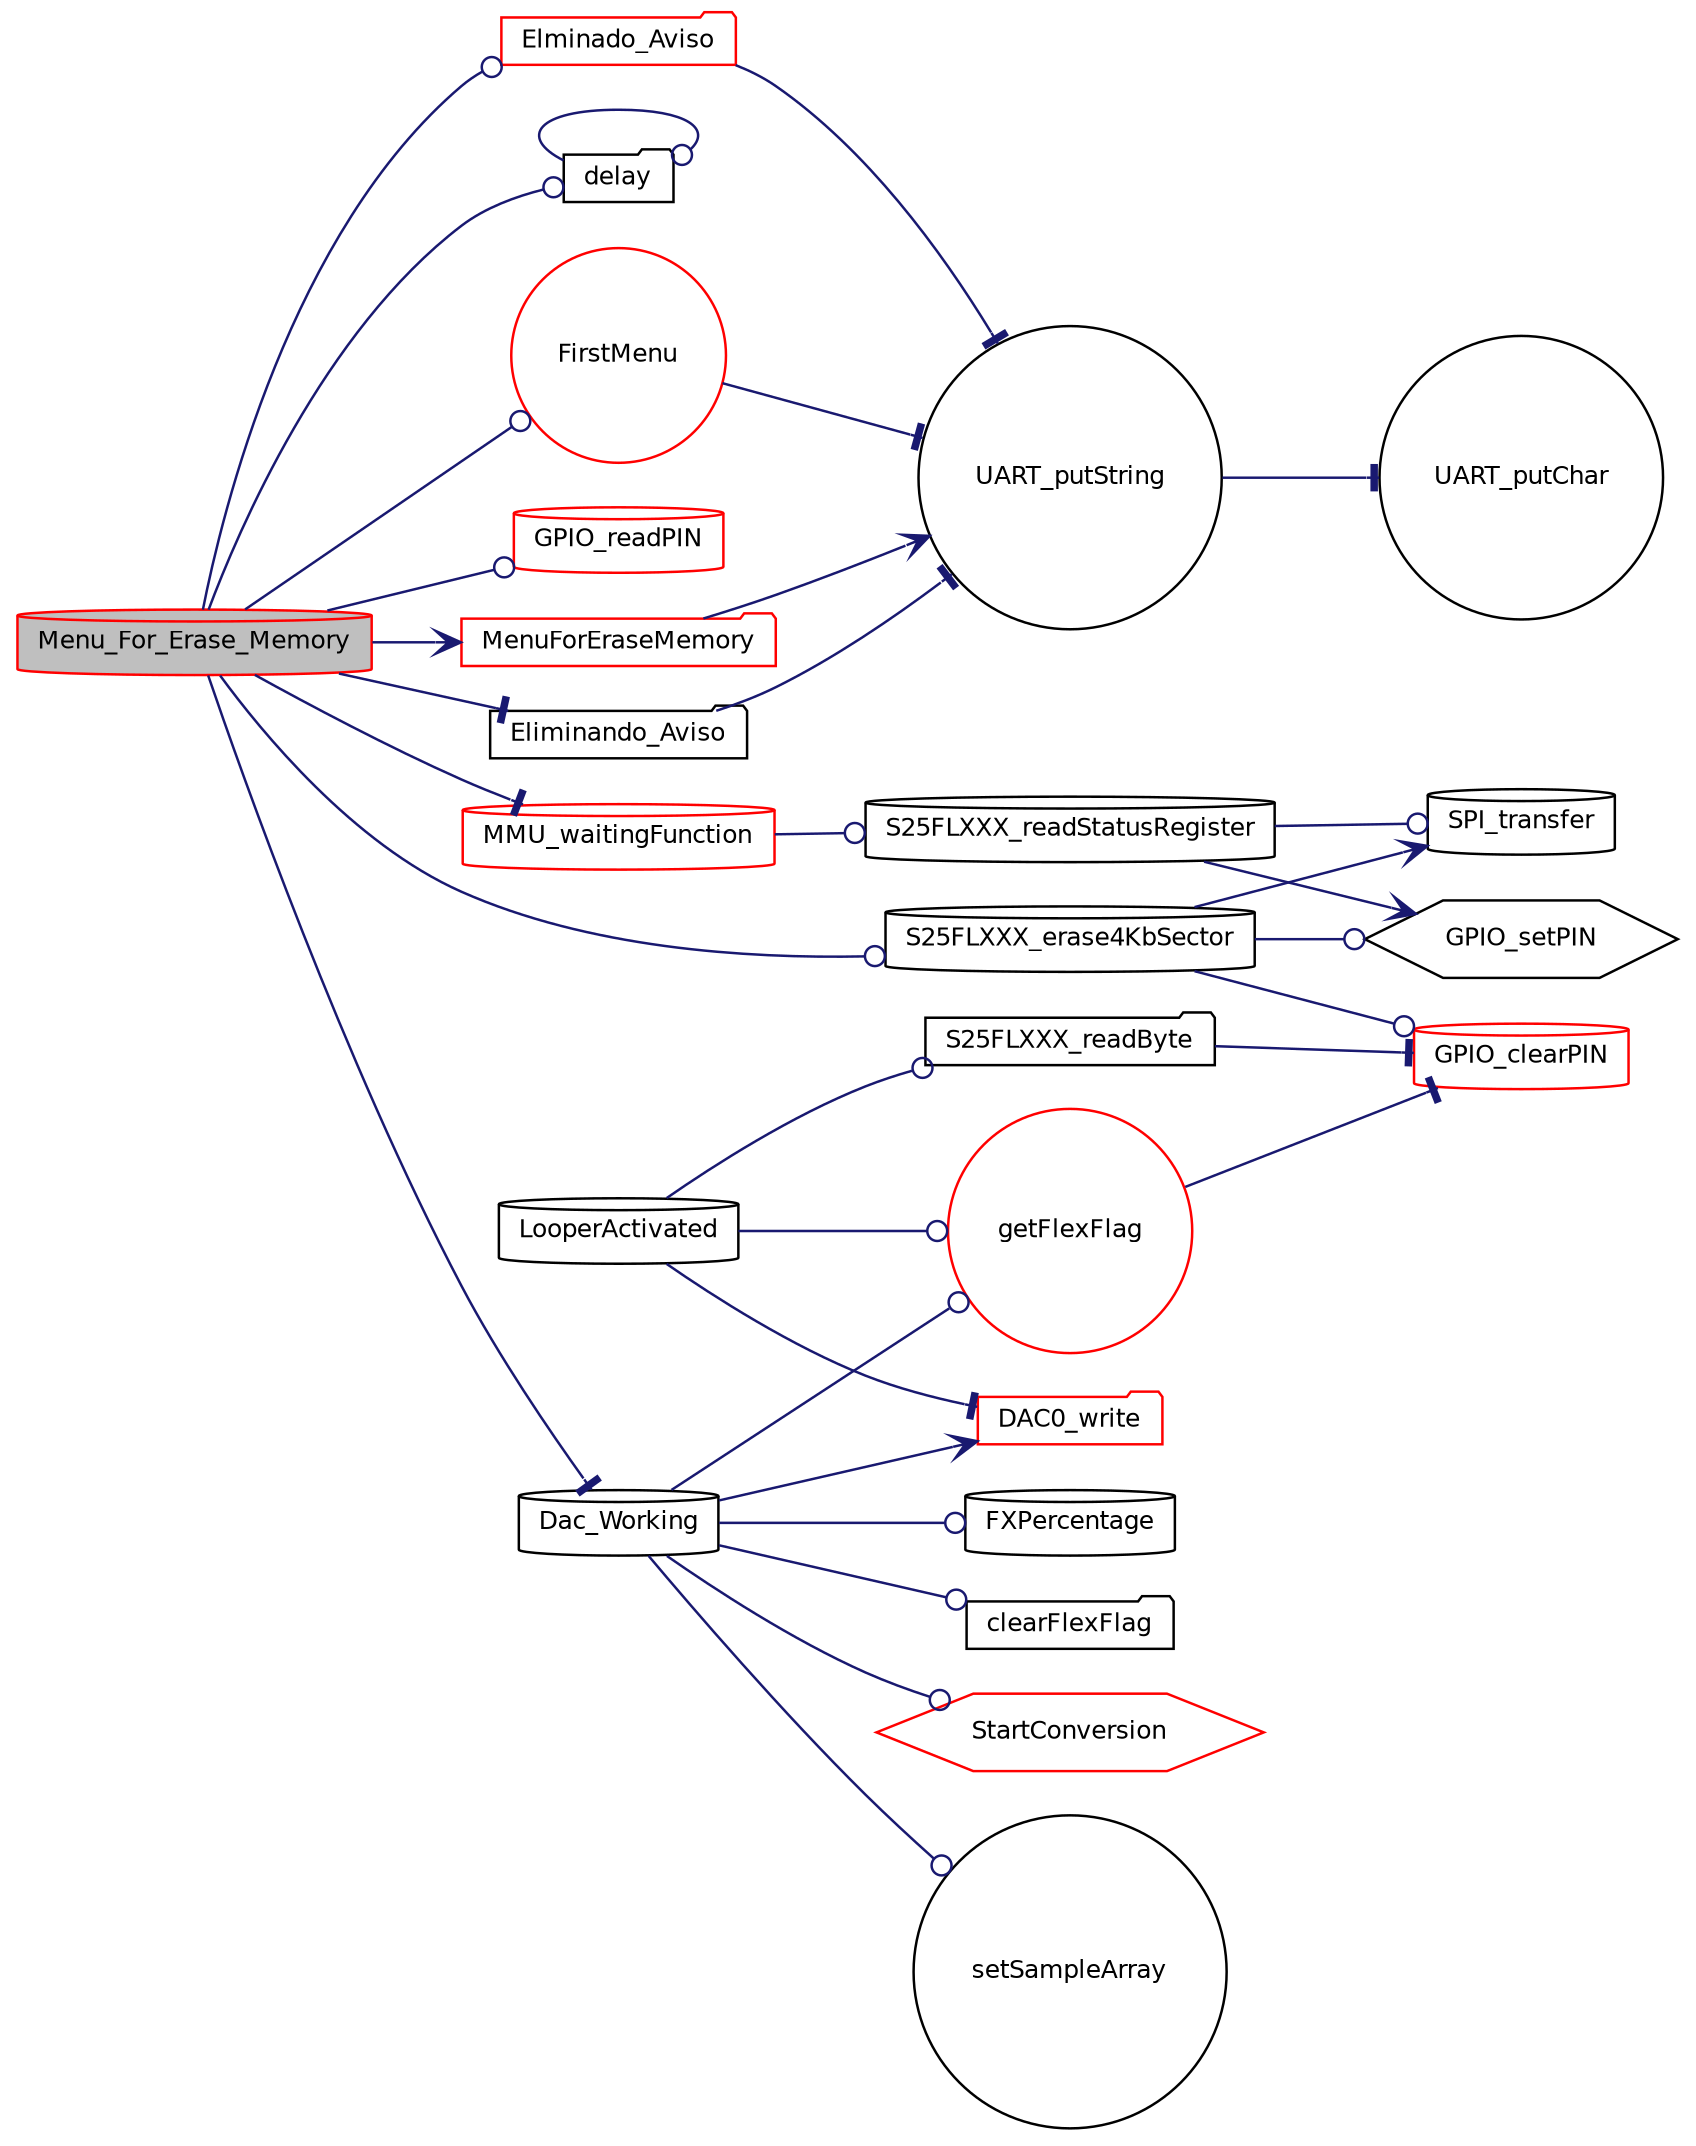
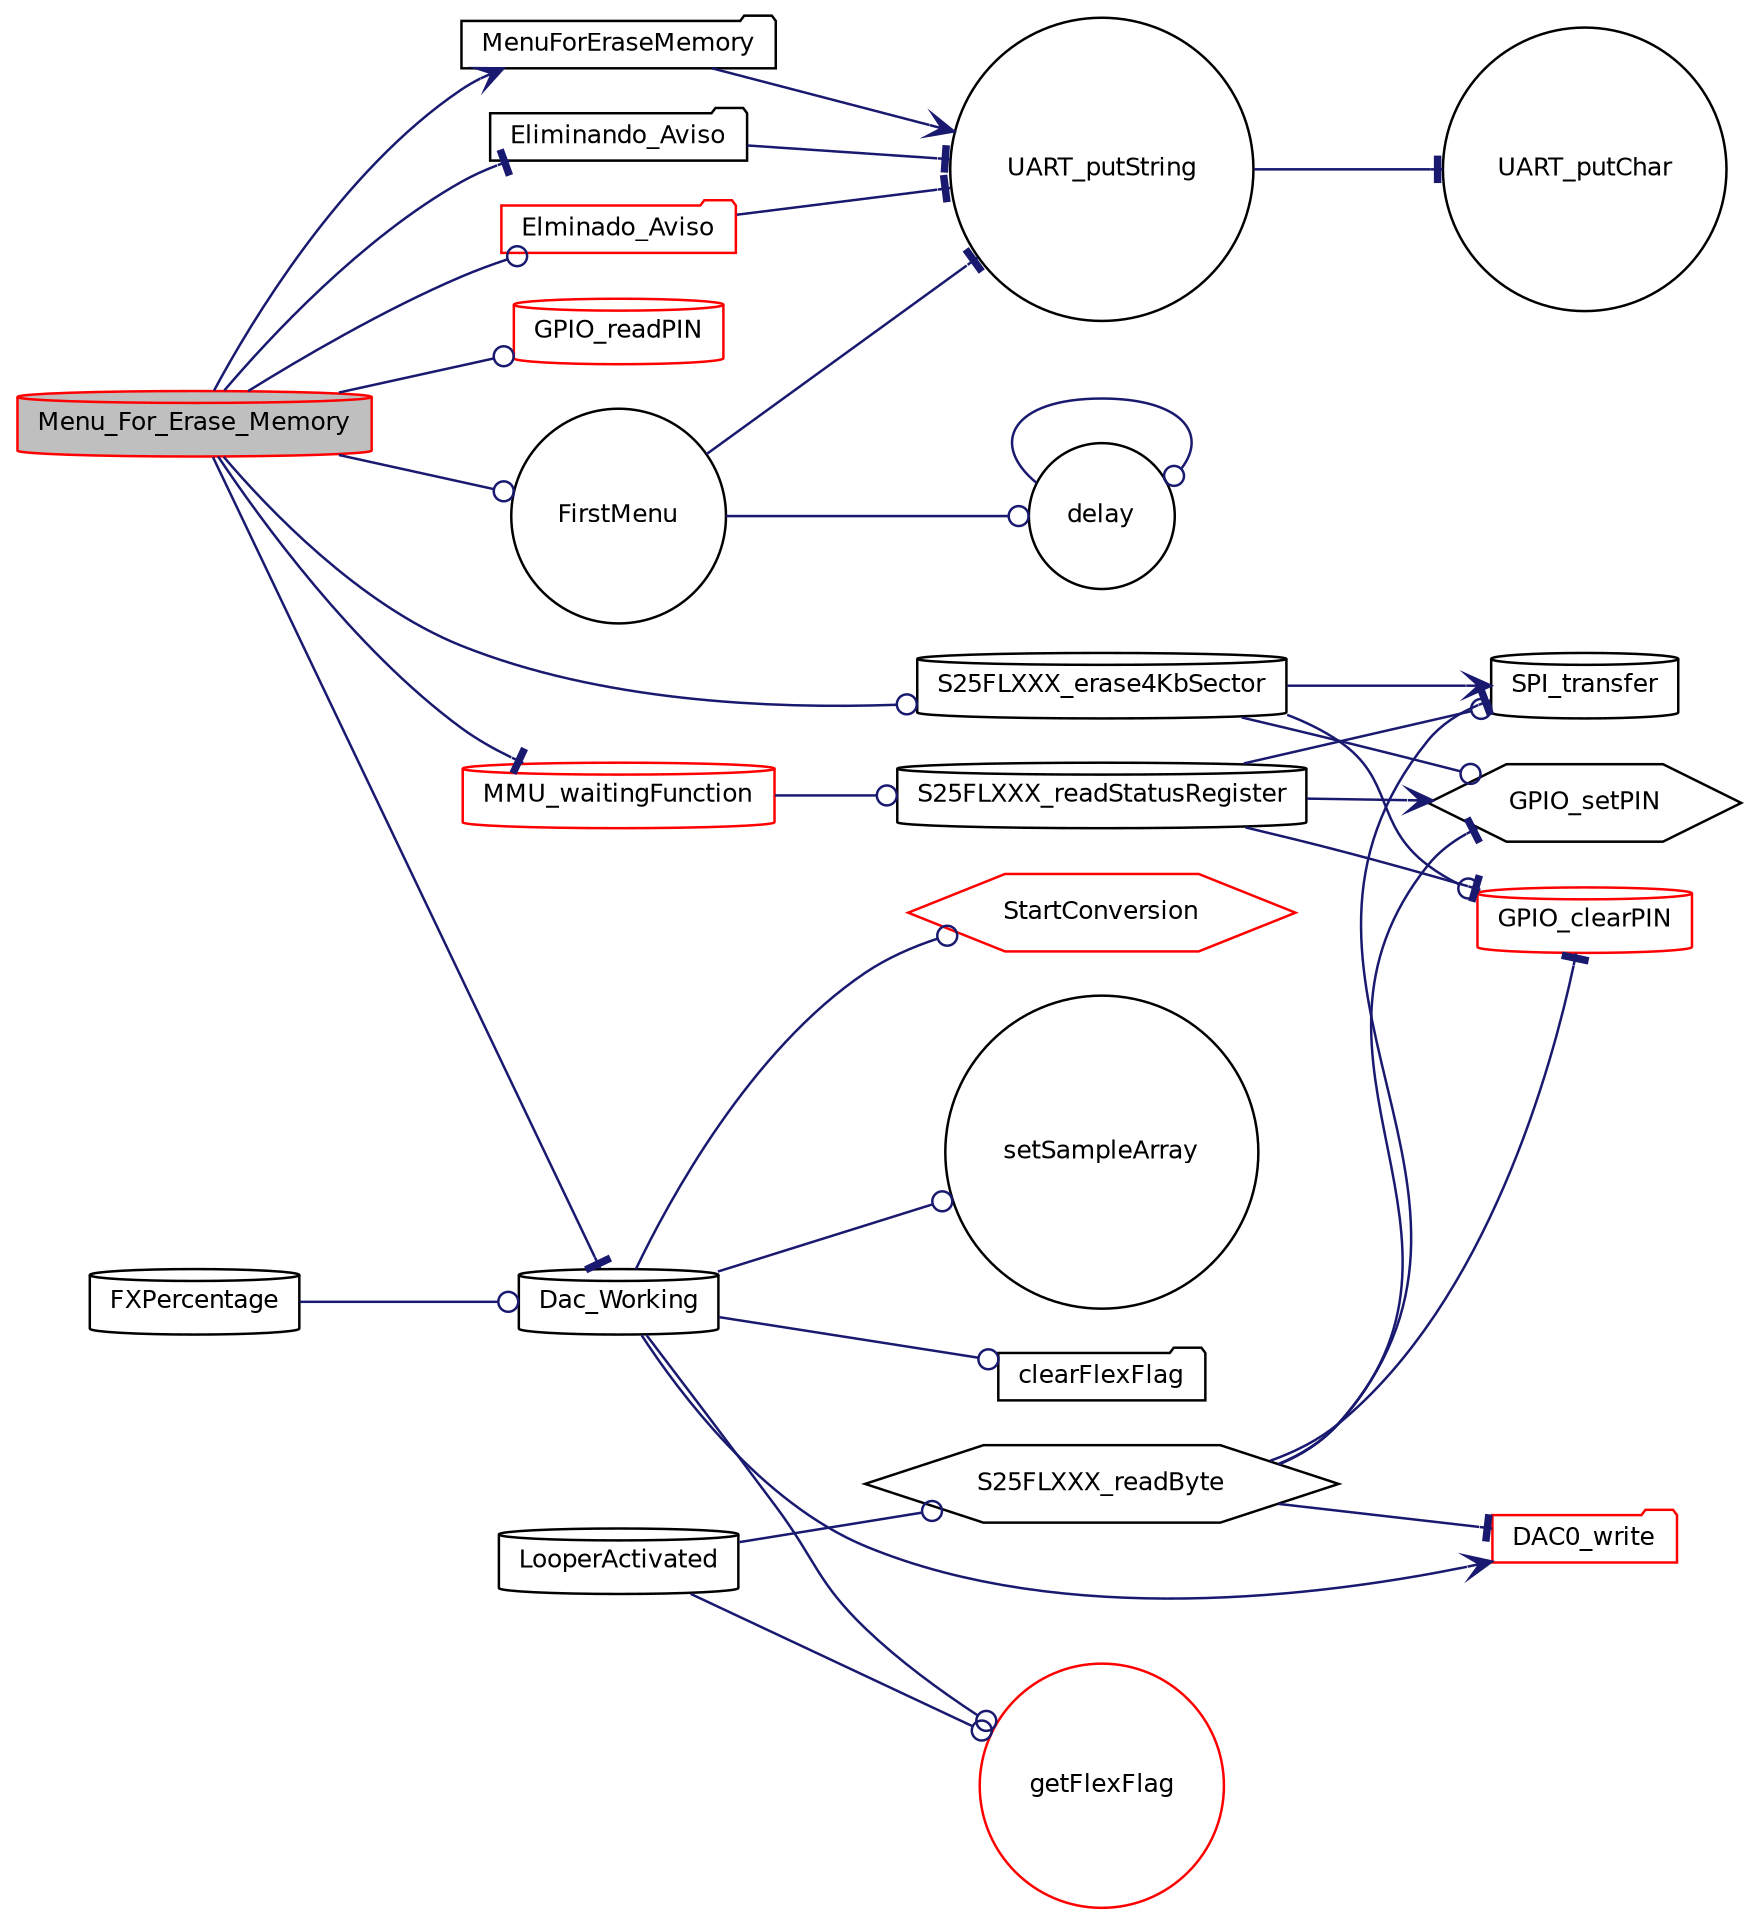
(619, 178) -> (1102, 516)
(619, 355) -> (619, 516)
(335, 363) -> (867, 516)
(619, 642) -> (619, 45)
none -> (1365, 962)
(1070, 1041) -> (1102, 1484)
(1306, 1140) -> (1352, 854)
none -> (1389, 1158)
(808, 1350) -> (1379, 1515)
(832, 1523) -> (399, 1302)
